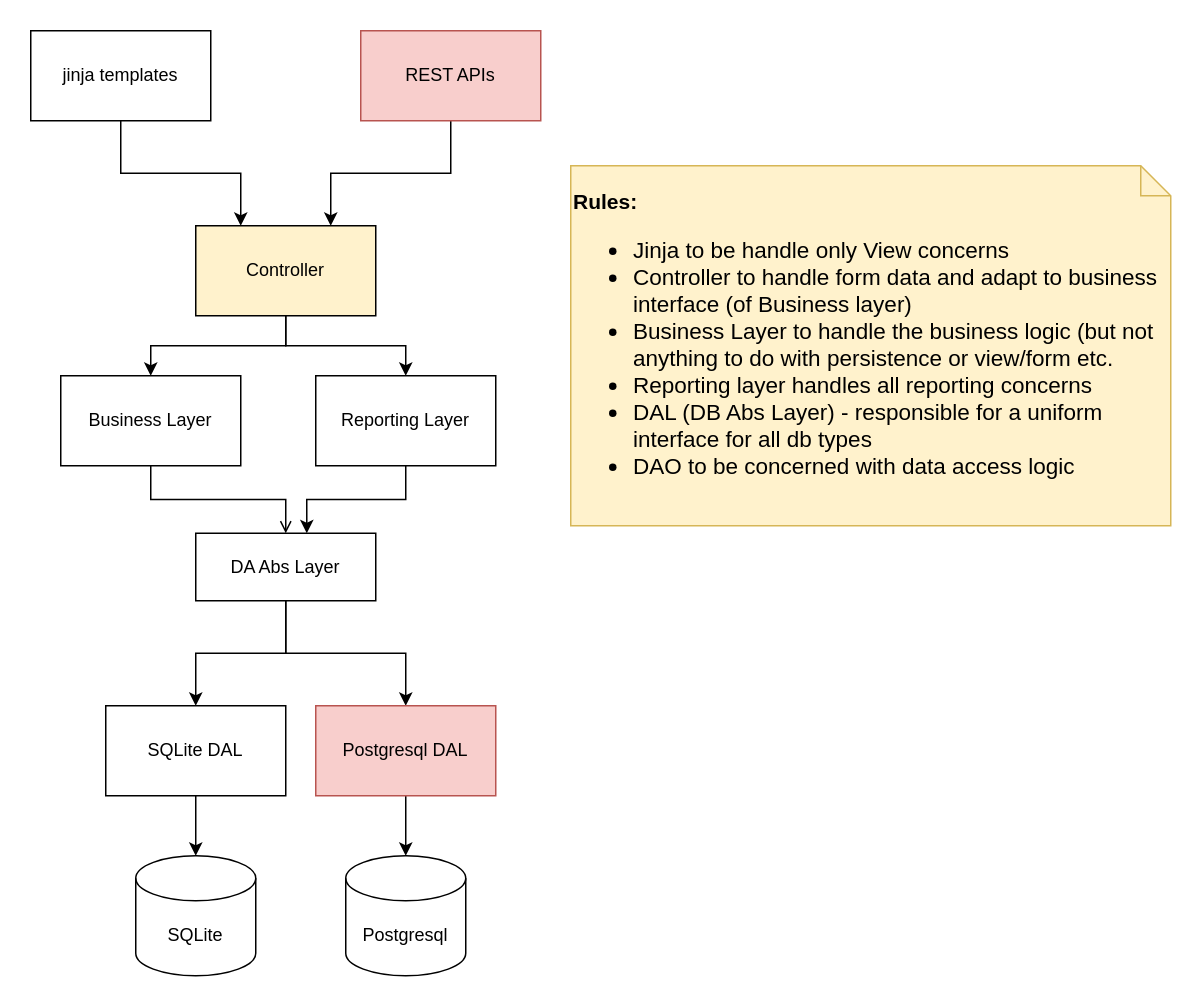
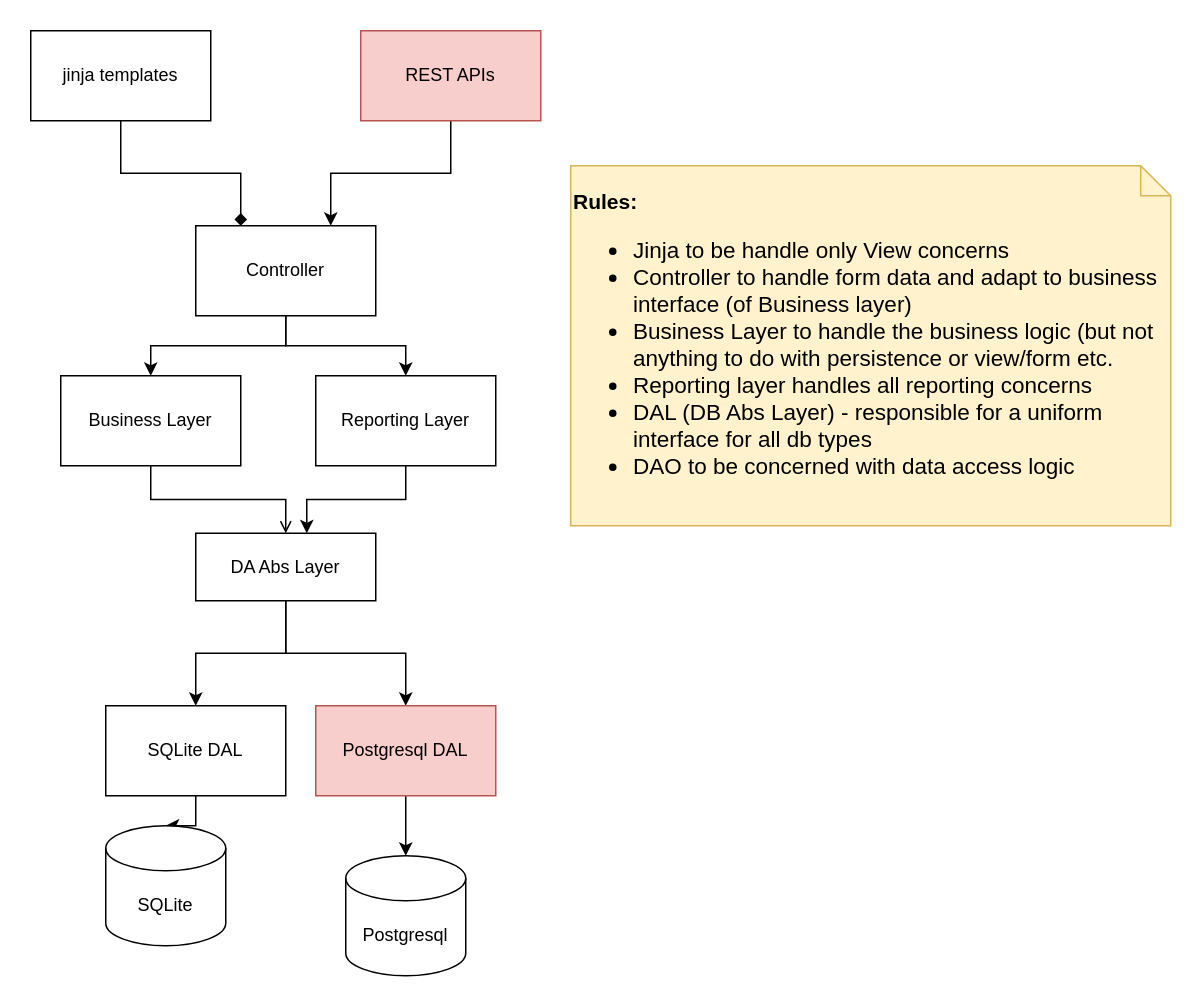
(241, 214) -> (241, 213)
(286, 271) -> (286, 271)
(196, 916) -> (166, 886)
